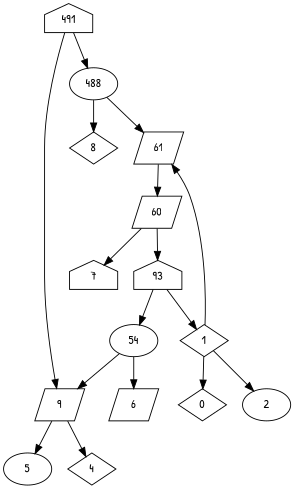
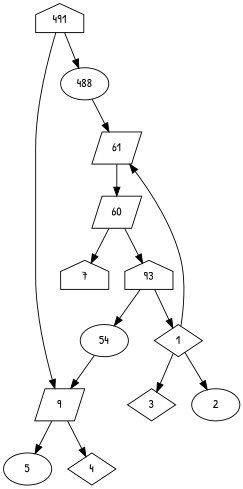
(94, 148) -> none
(134, 405) -> none
(202, 405) -> (152, 405)
